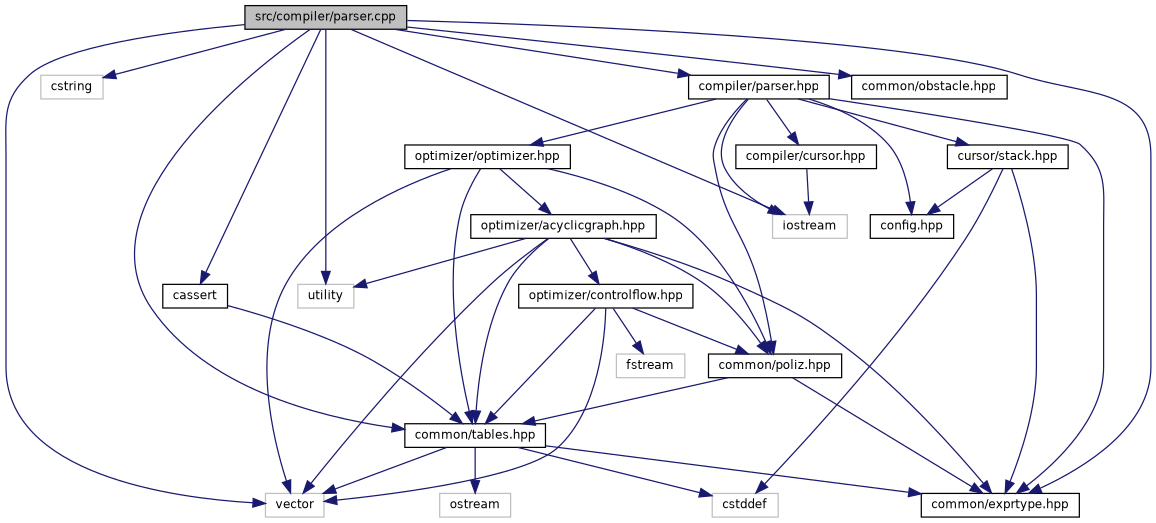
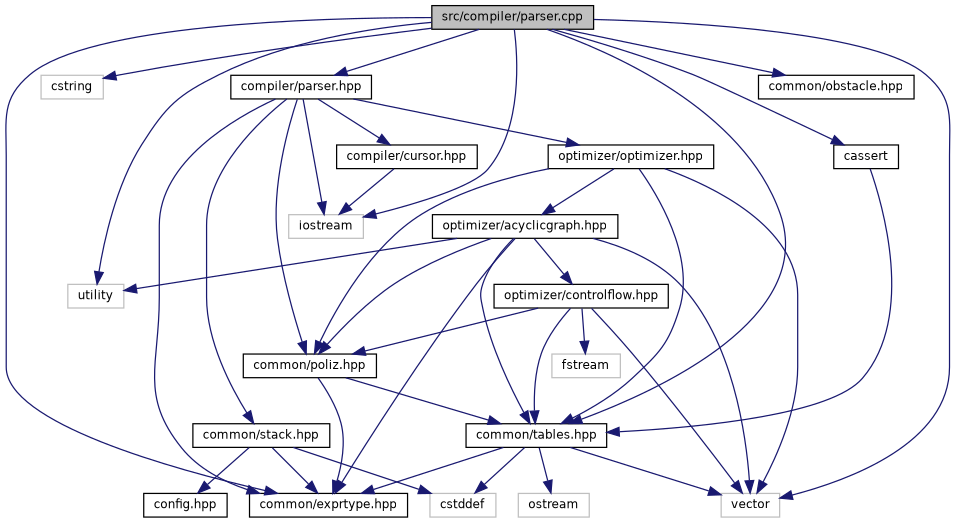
(878, 134) -> none
(1008, 157) -> (261, 436)
